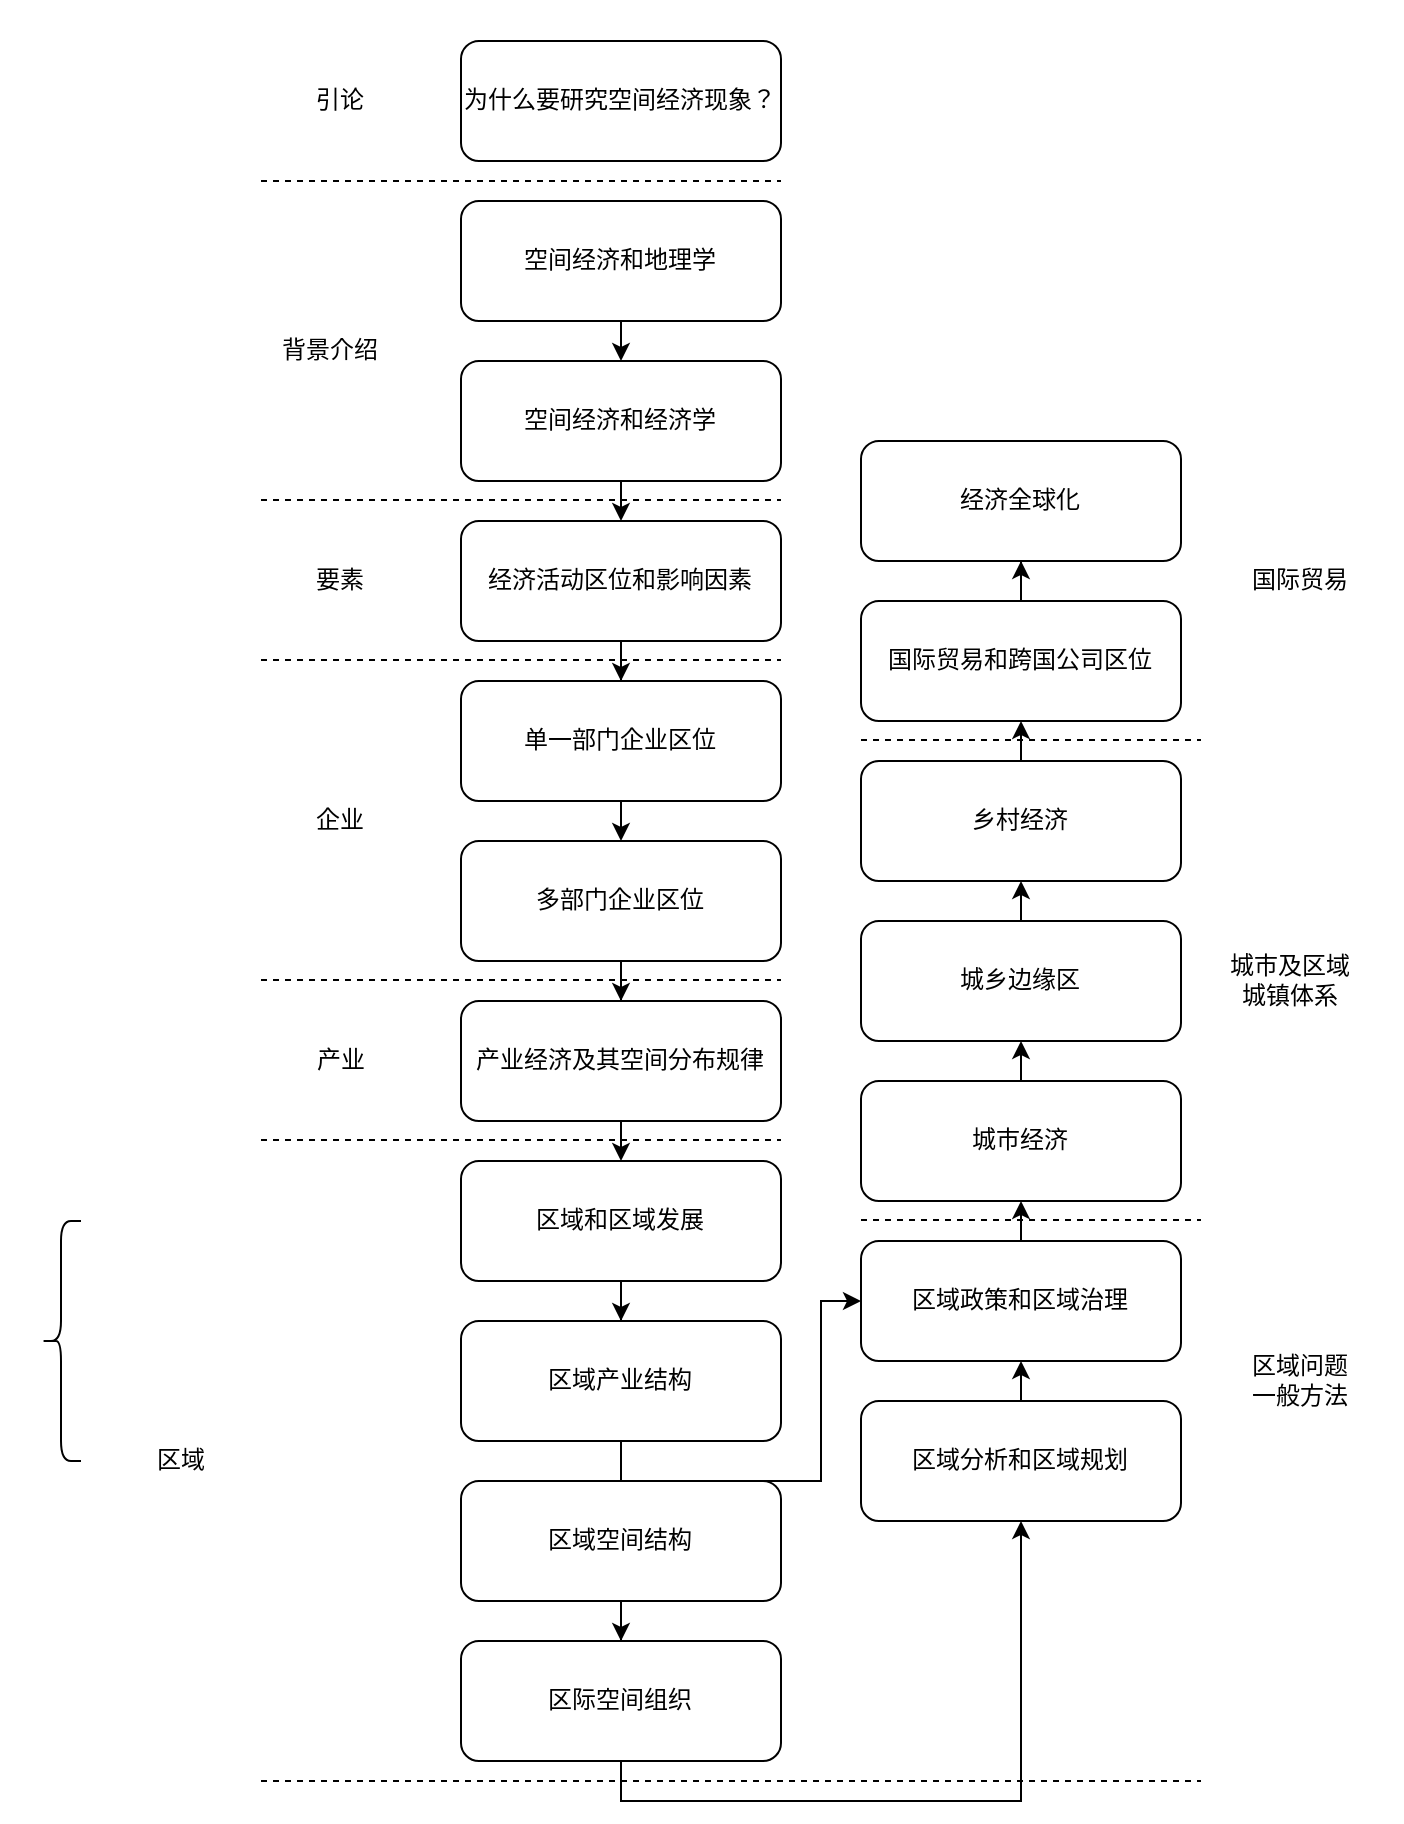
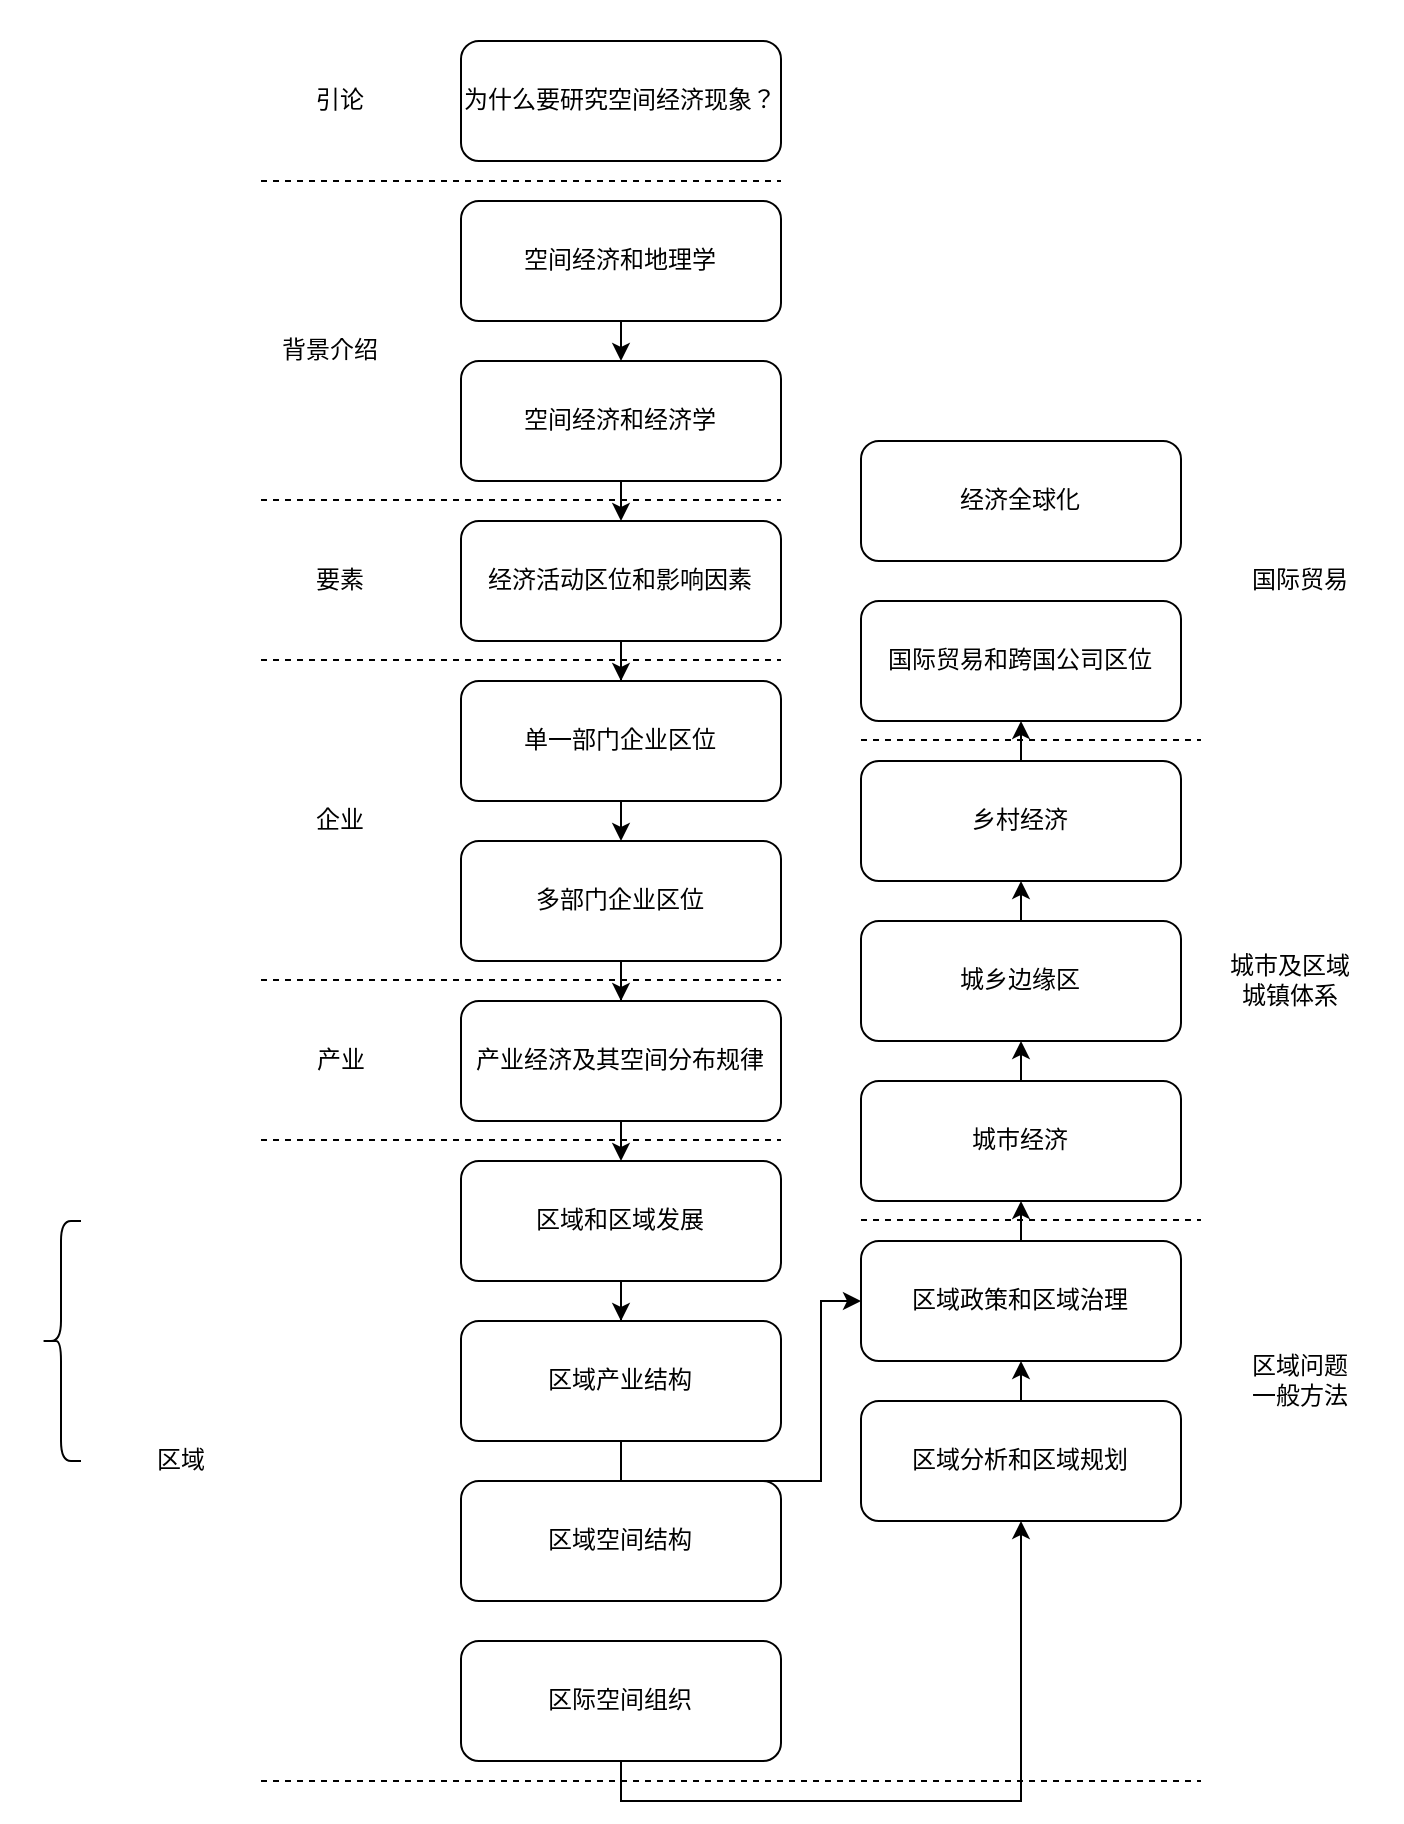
(1021, 574) -> none
(621, 1628) -> none
